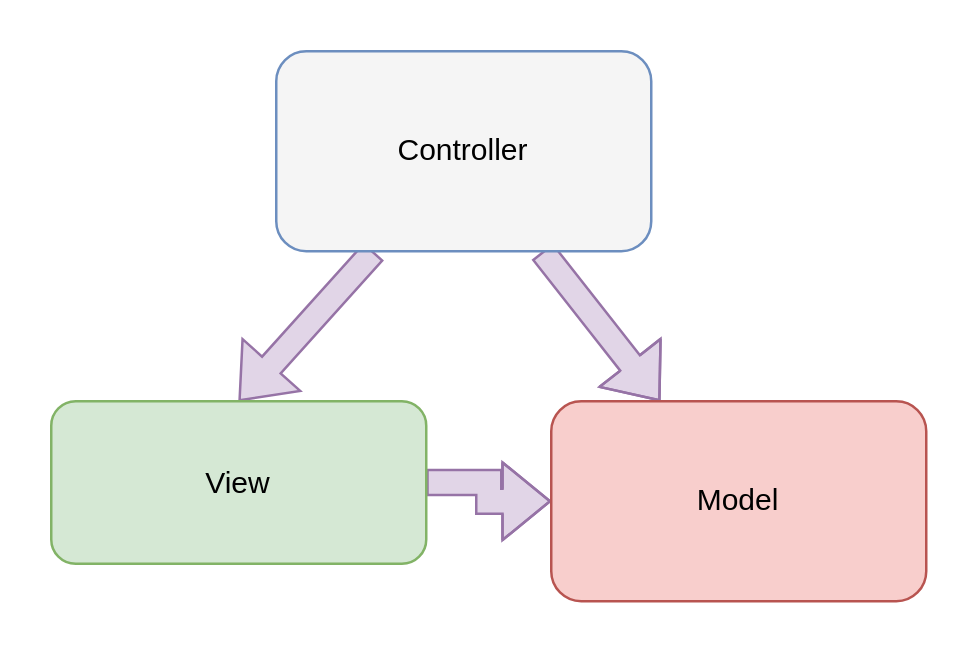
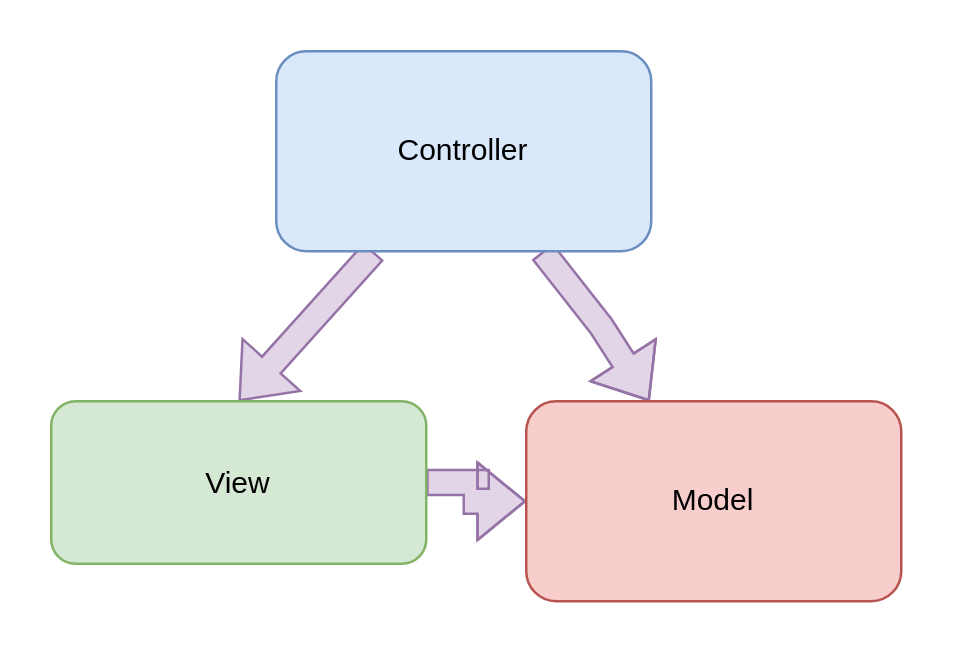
(464, 151) -> (464, 151)
(739, 501) -> (714, 501)
